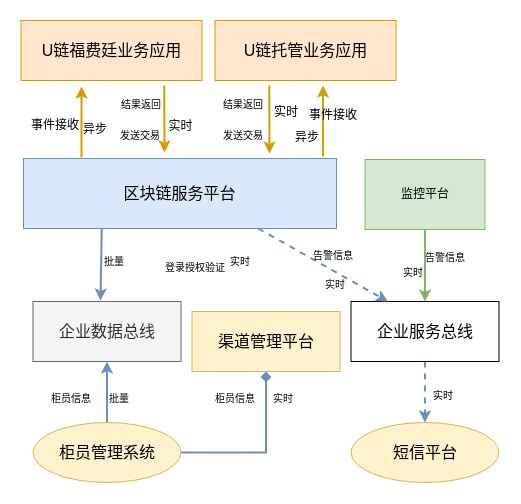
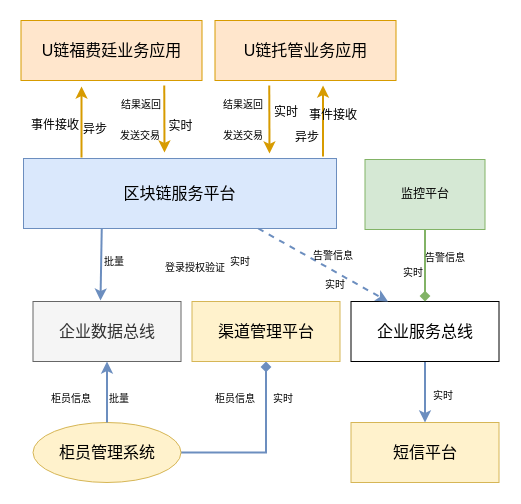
(425, 291) -> (425, 290)
(266, 342) -> (266, 332)
(425, 386) -> (425, 386)
(425, 453) -> (425, 453)
